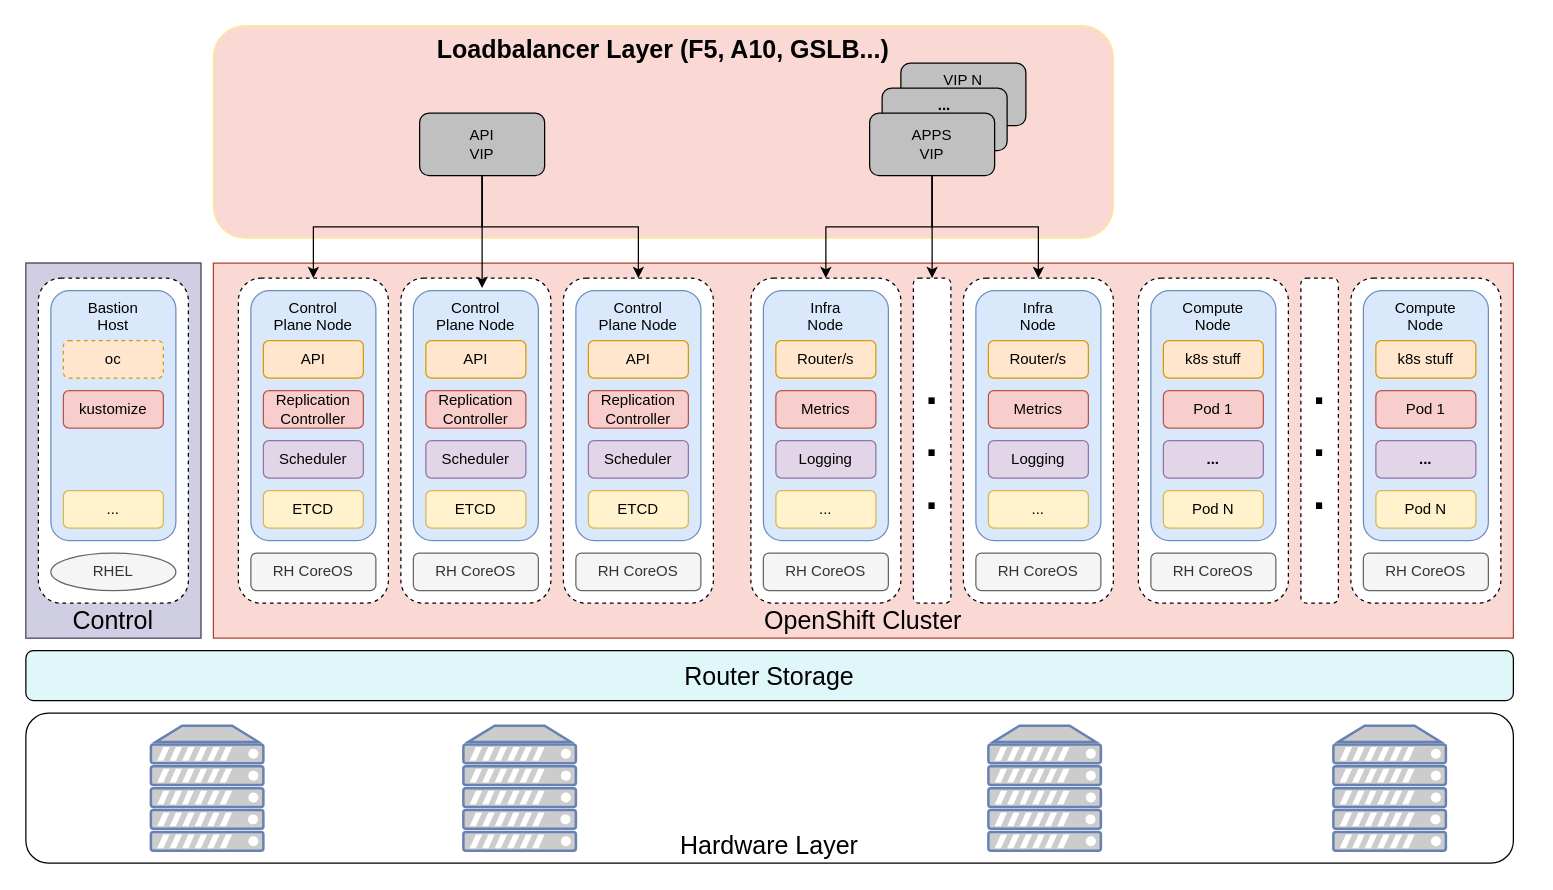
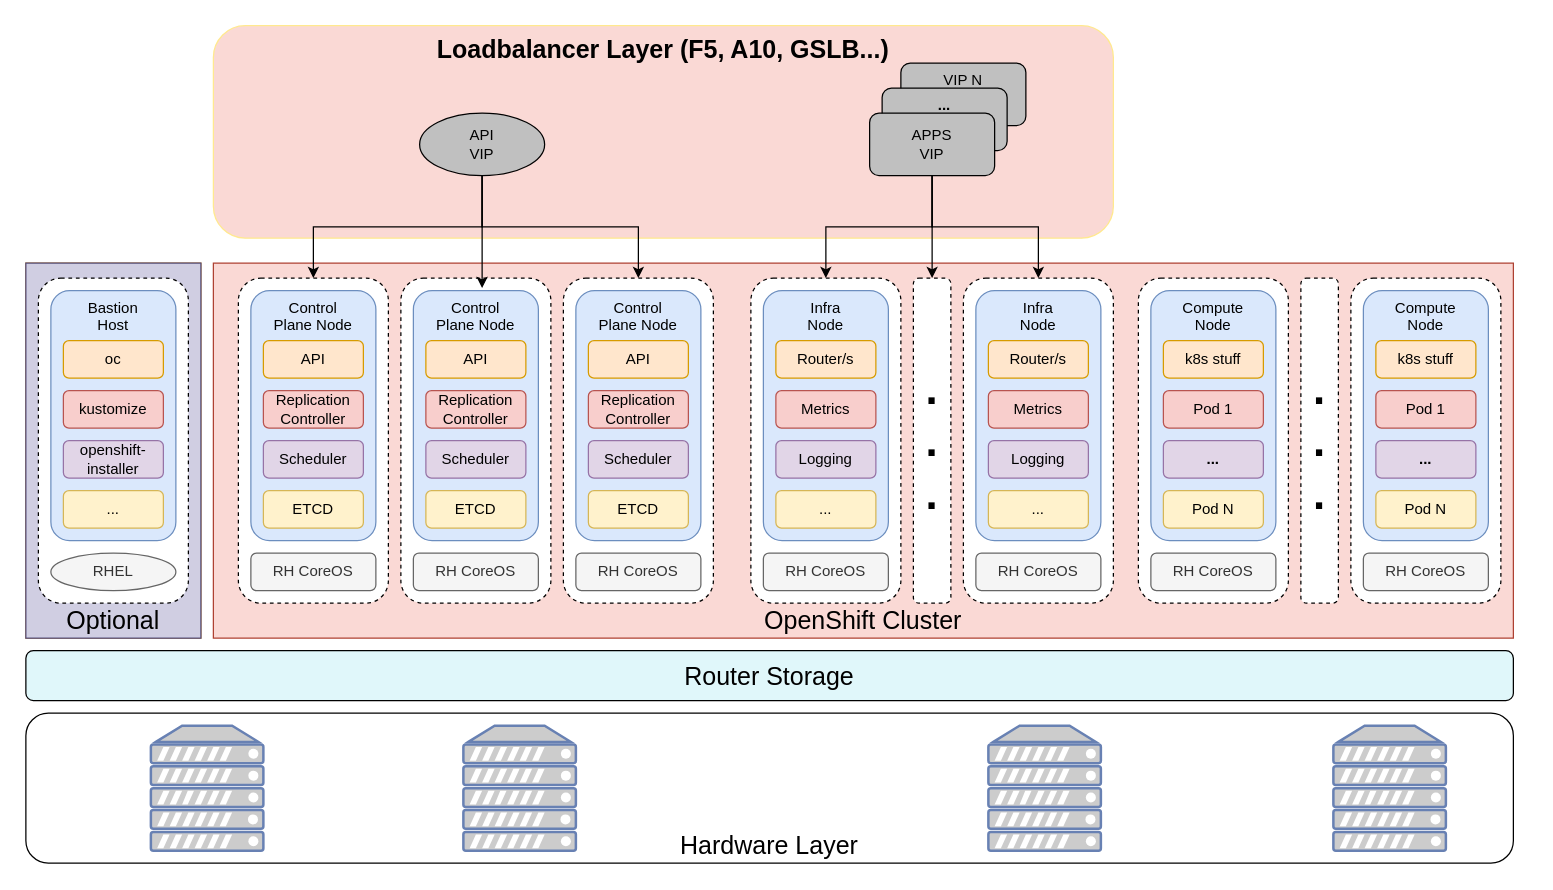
(482, 144) -> (482, 144)
(113, 359) -> (113, 359)
none -> (113, 459)
(113, 619) -> (113, 619)
